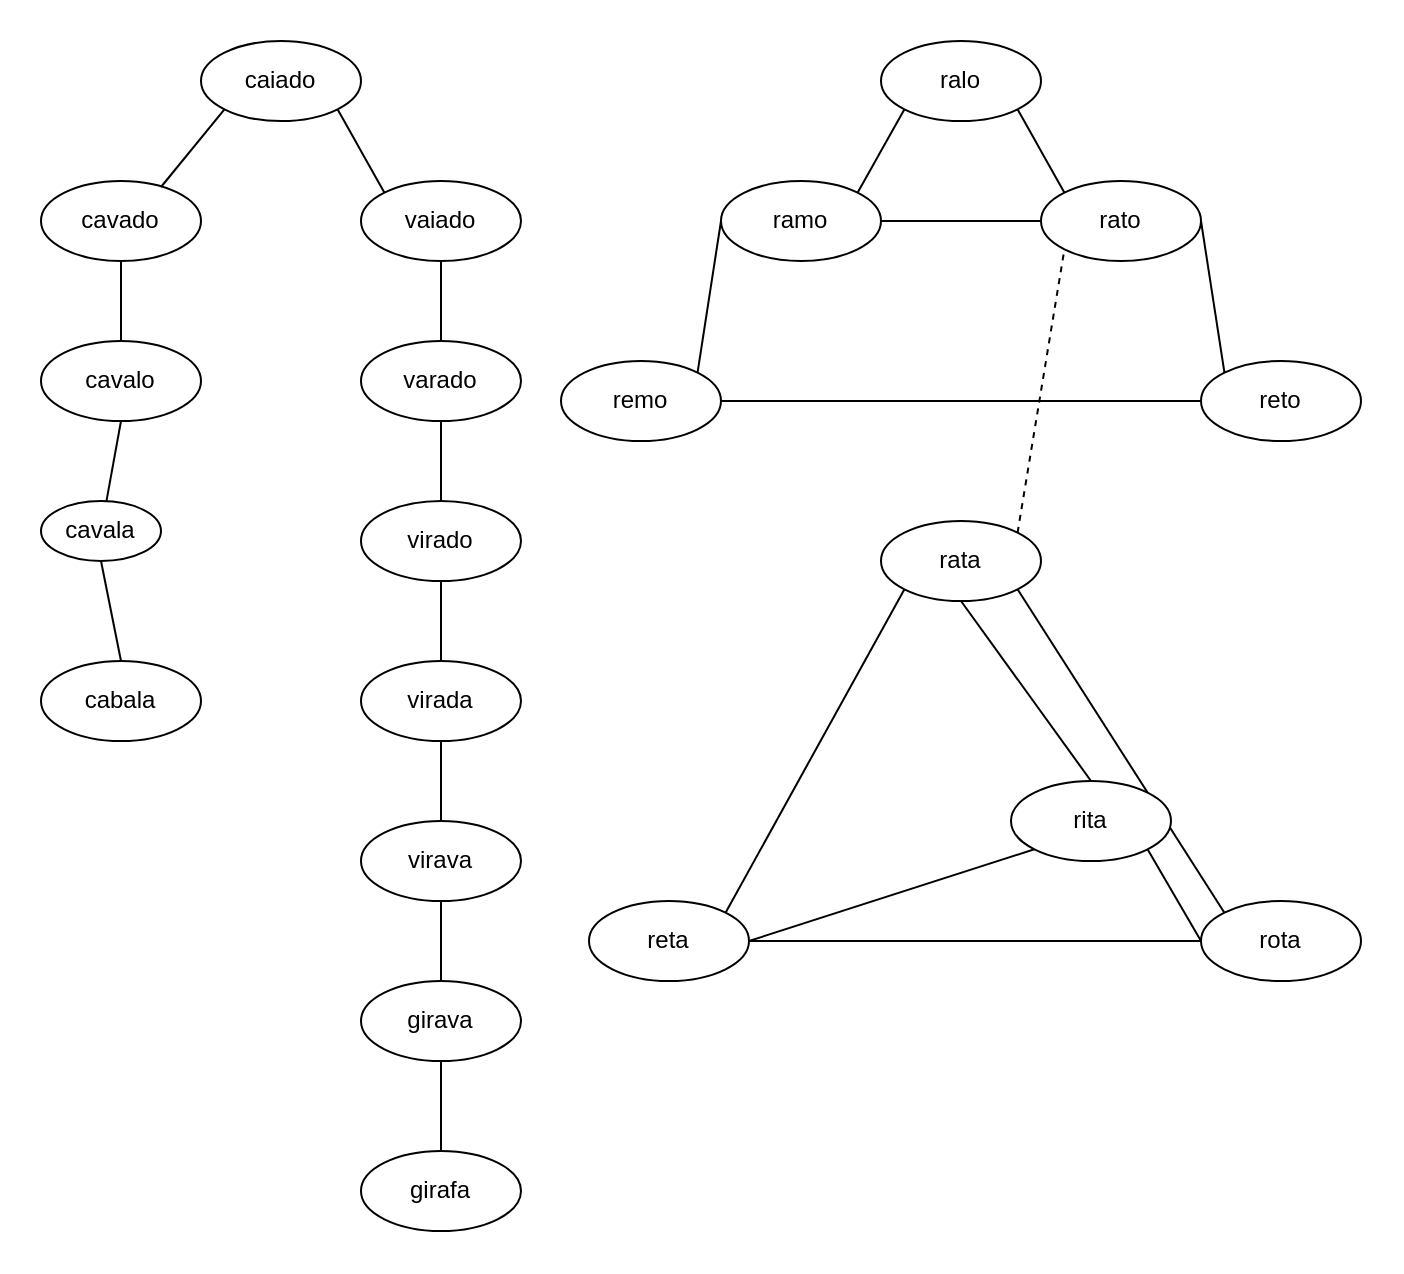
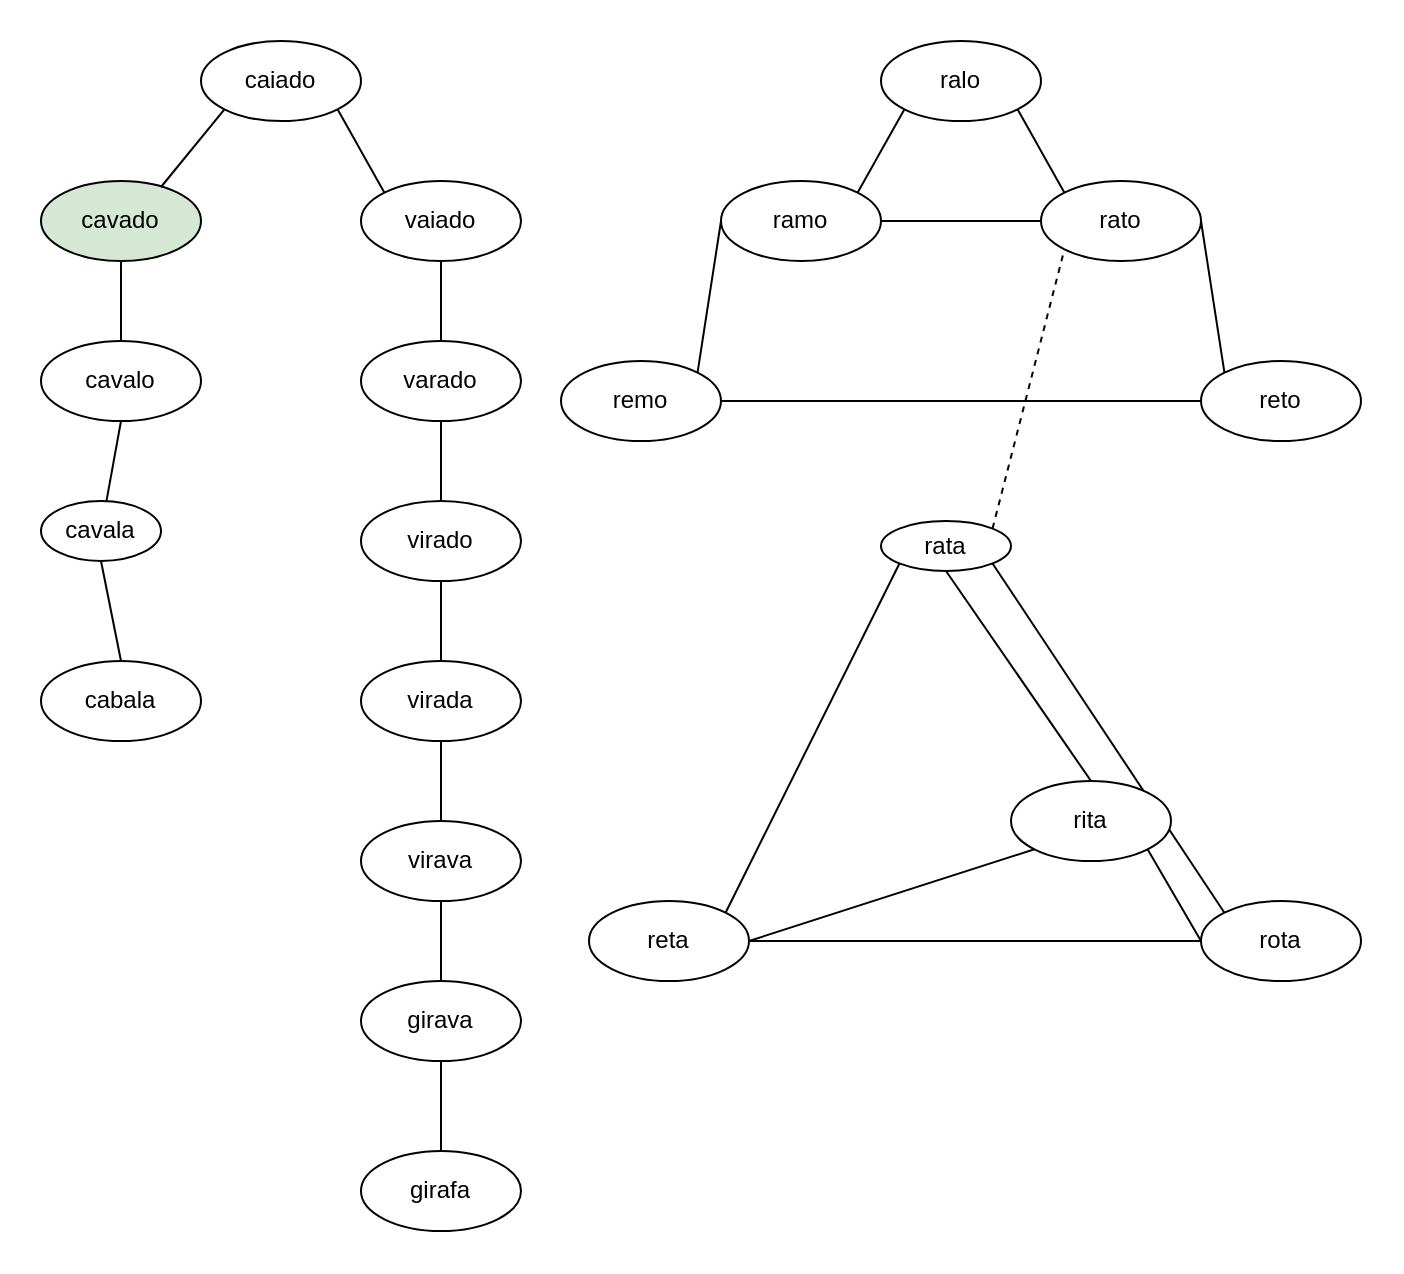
(121, 221) -> (121, 221)
(961, 561) -> (946, 546)
